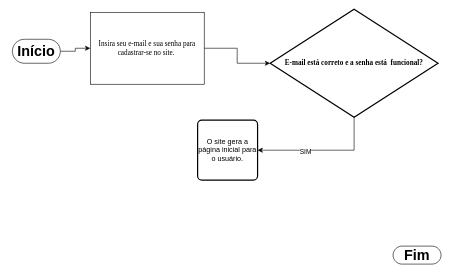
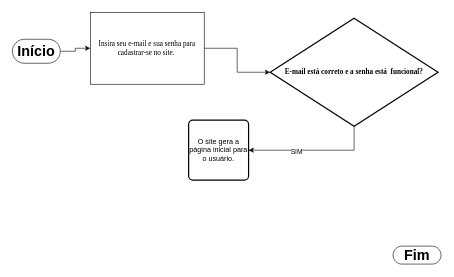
(354, 63) -> (354, 72)
(228, 150) -> (219, 150)
